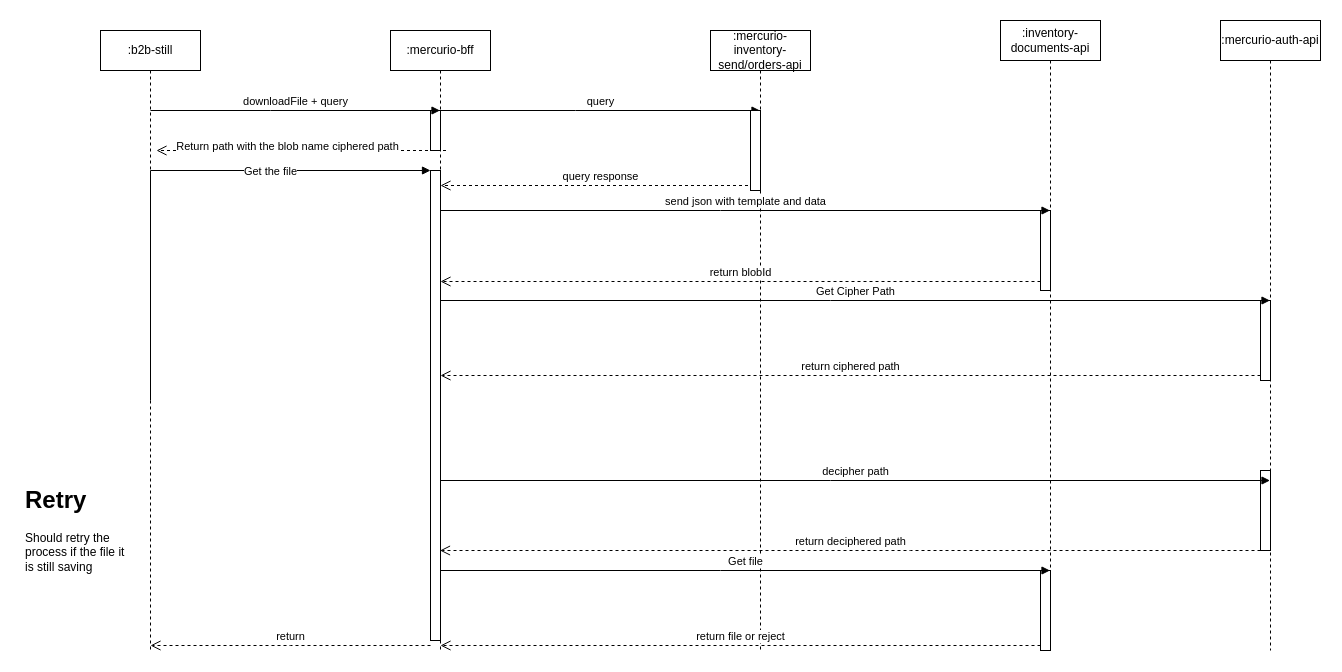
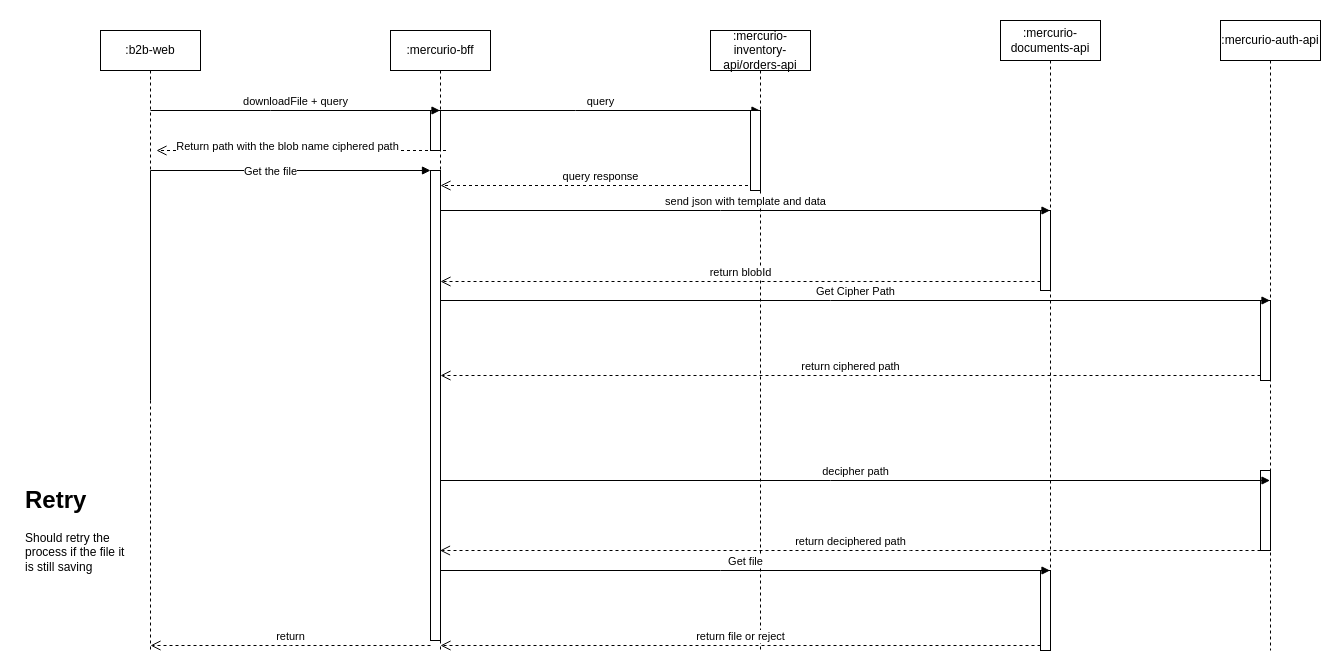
(1051, 41) -> (1051, 41)
(151, 51) -> (151, 51)
(761, 51) -> (761, 51)
